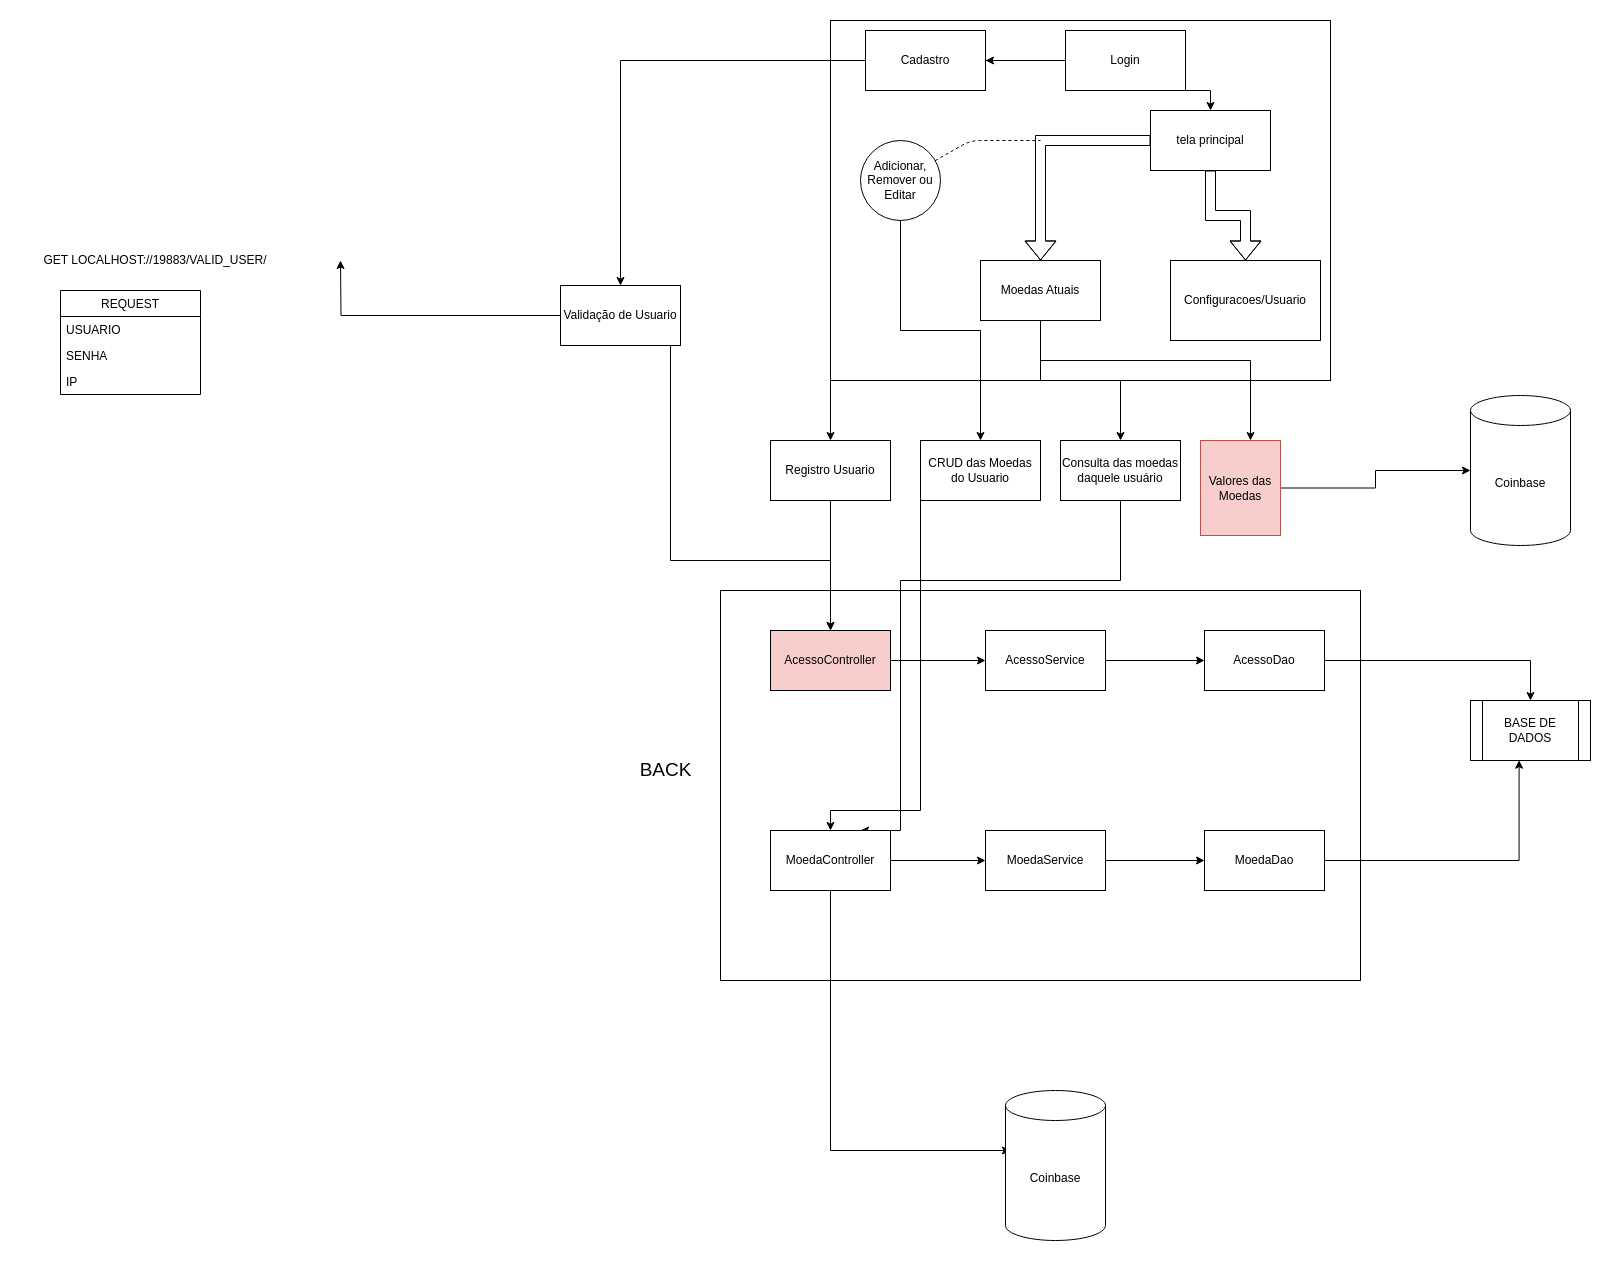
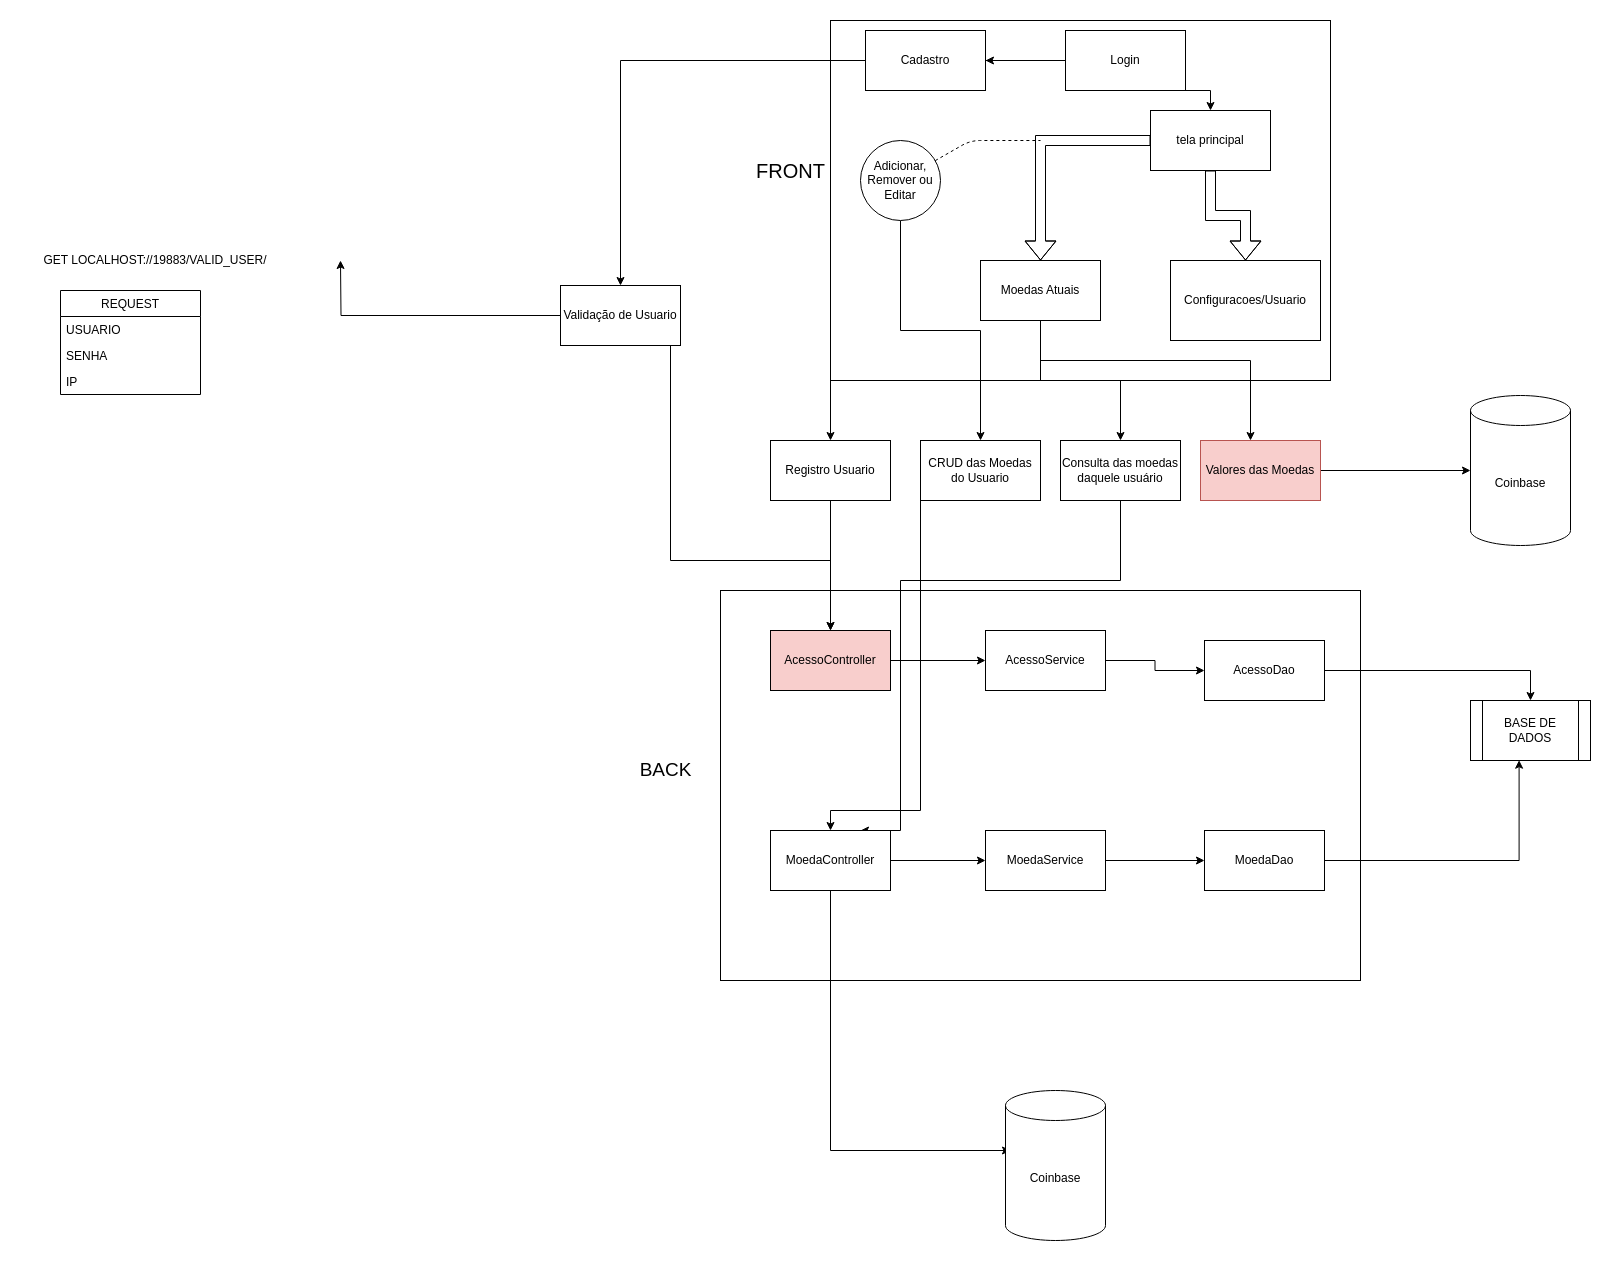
none -> (791, 171)
(1241, 488) -> (1261, 471)
(1265, 661) -> (1265, 671)
